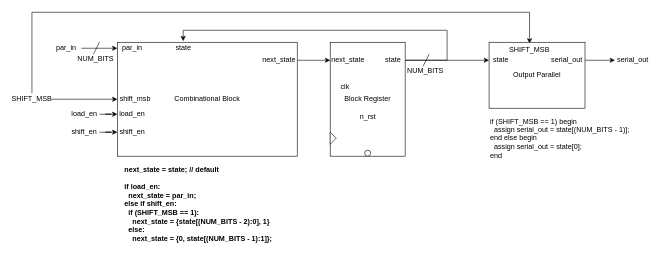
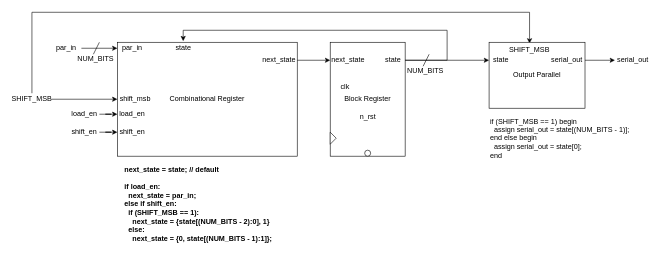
(207, 99) -> (207, 99)
